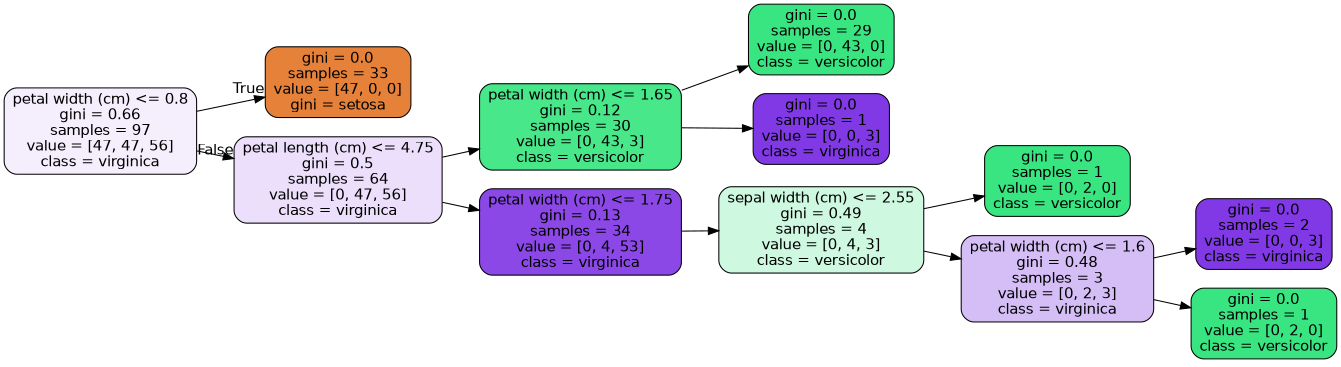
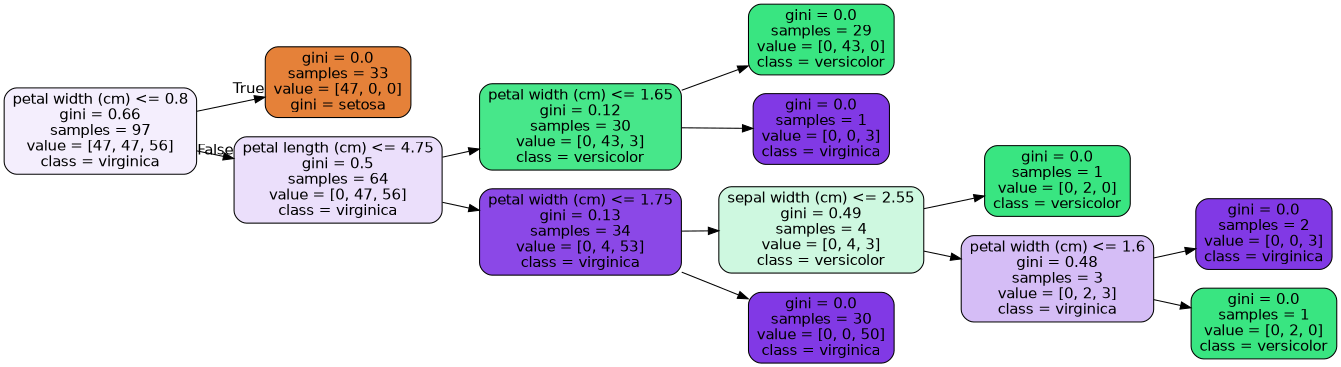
none -> (821, 328)
